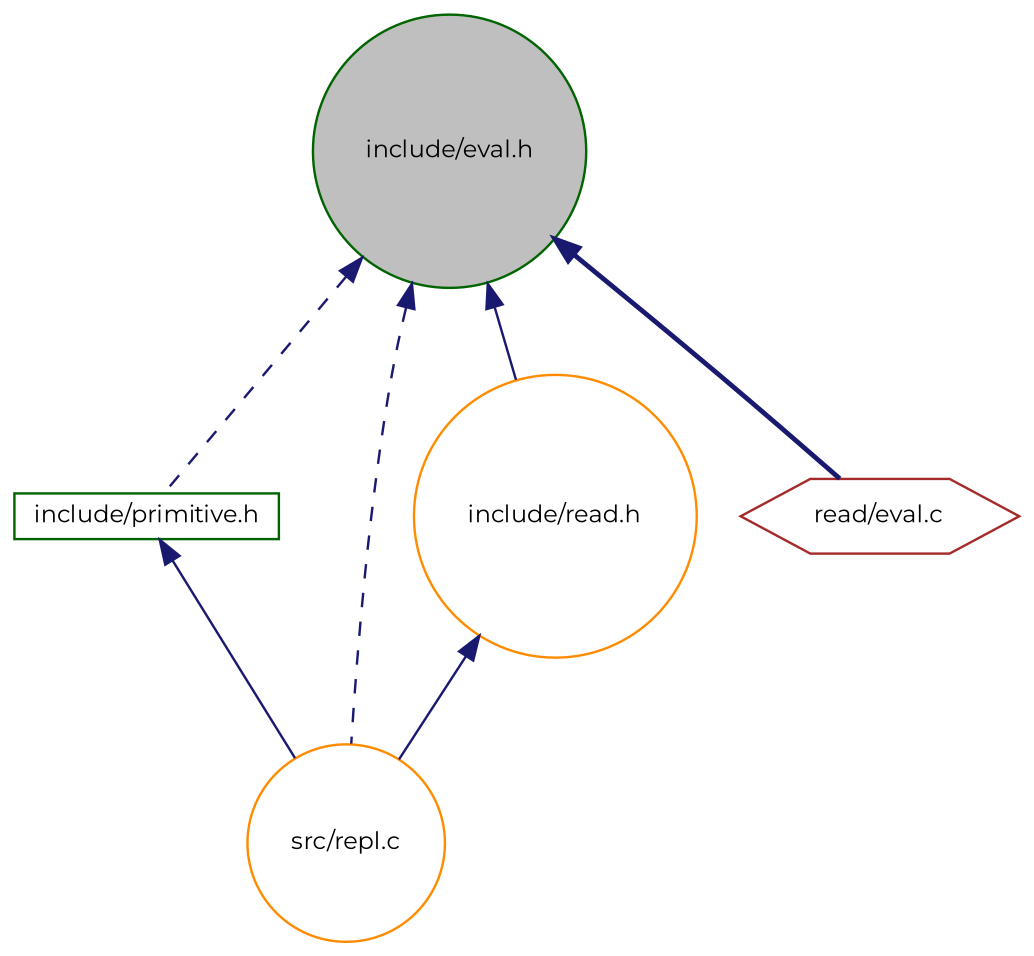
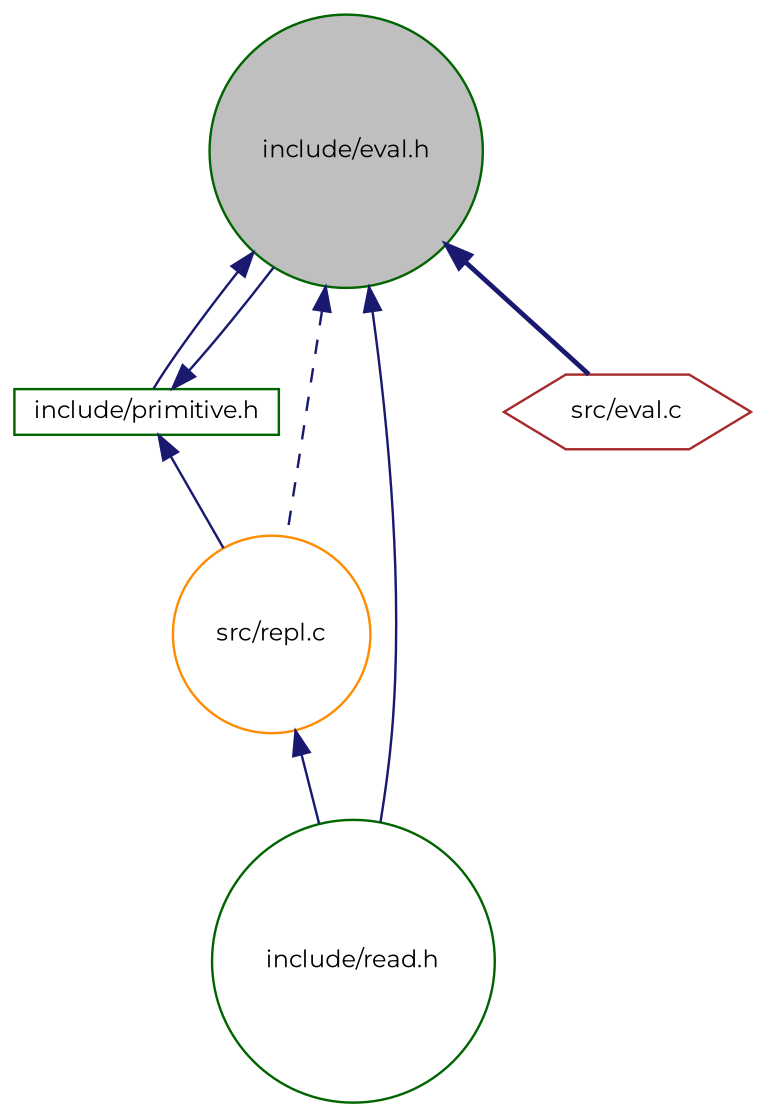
none -> (232, 320)
(255, 385) -> (194, 329)
(555, 516) -> (353, 961)
(880, 516) -> (627, 412)
(432, 708) -> (310, 789)
